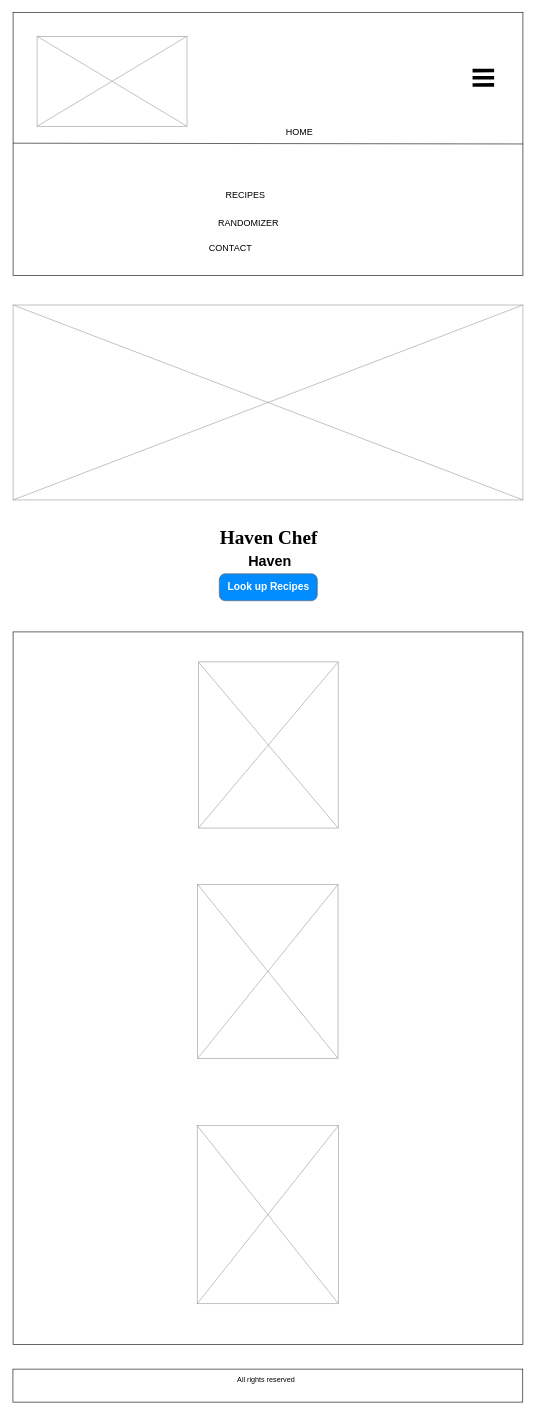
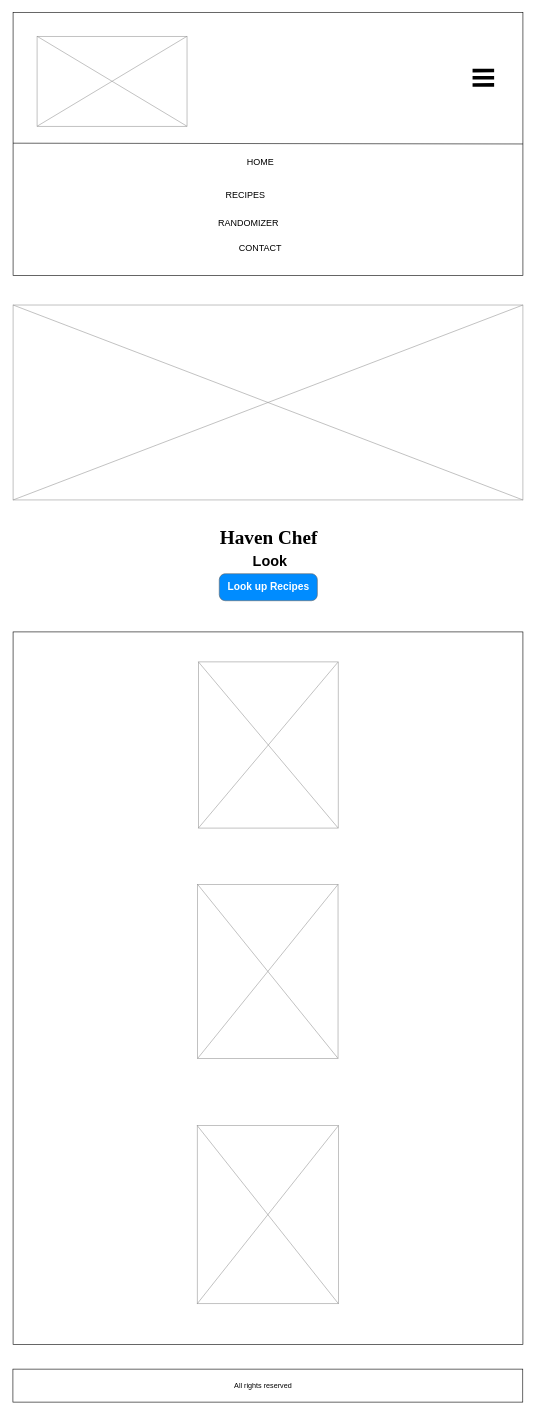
(299, 132) -> (260, 162)
(230, 248) -> (260, 248)
(270, 562) -> (270, 562)
(266, 1380) -> (263, 1386)
